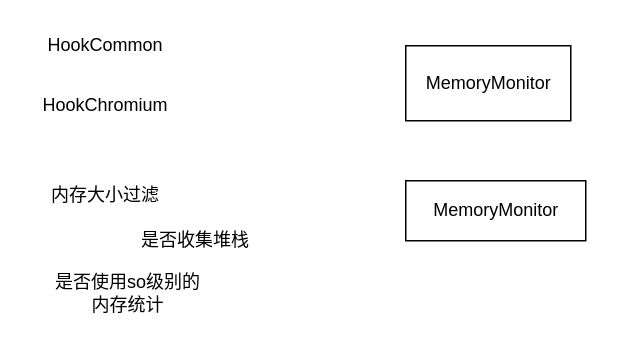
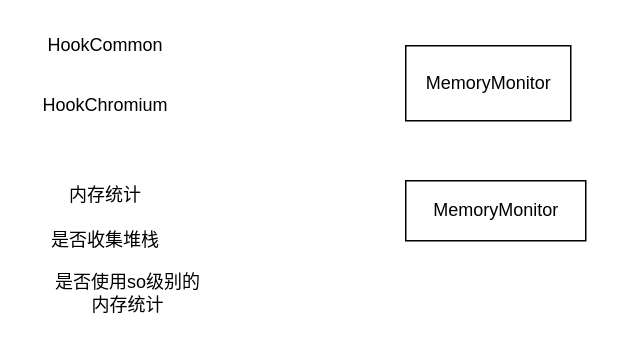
(106, 196) -> (106, 196)
(196, 241) -> (106, 241)
